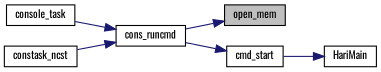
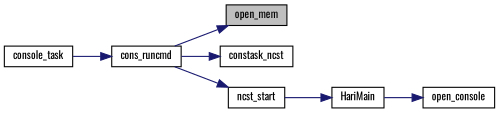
(91, 47) -> (195, 56)
(255, 56) -> (257, 98)
none -> (459, 98)
